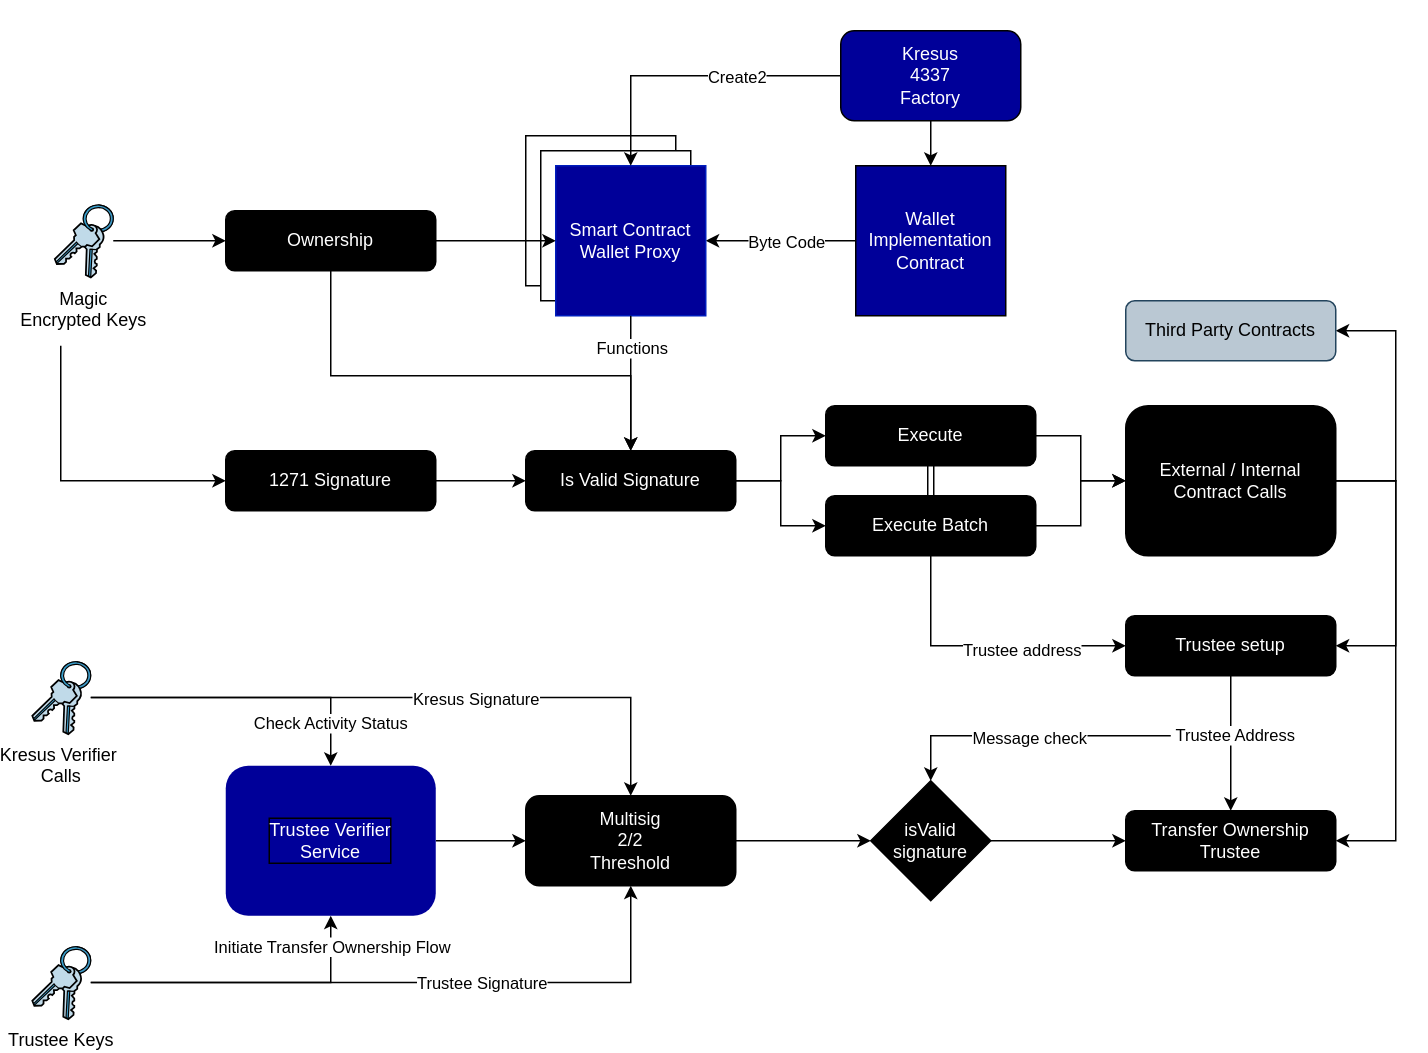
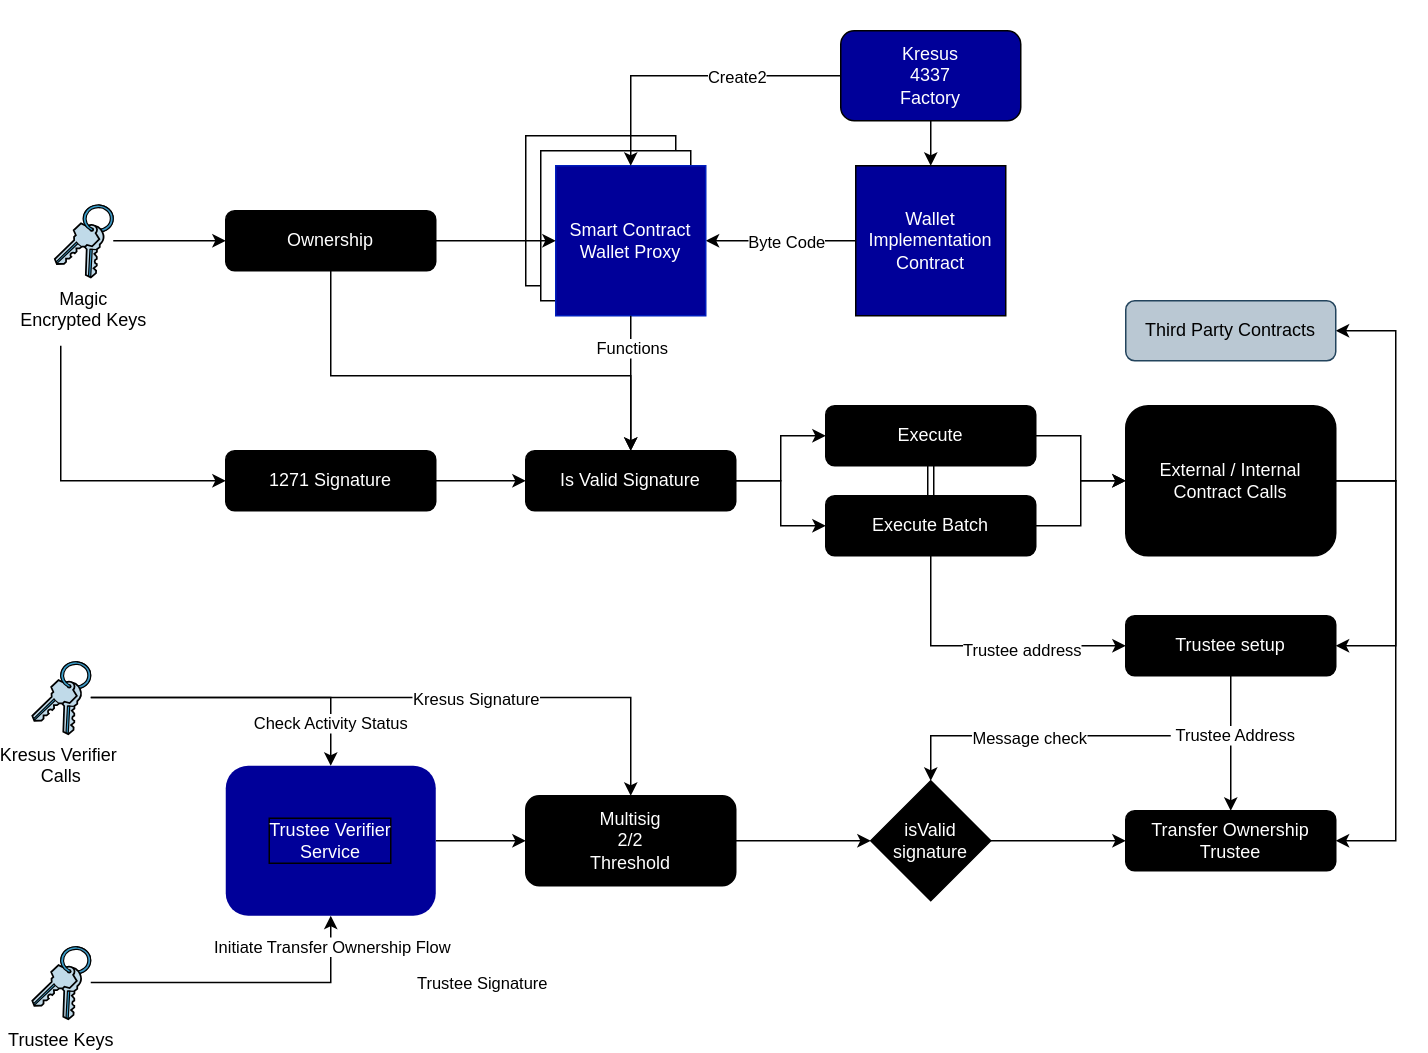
(631, 981) -> none
